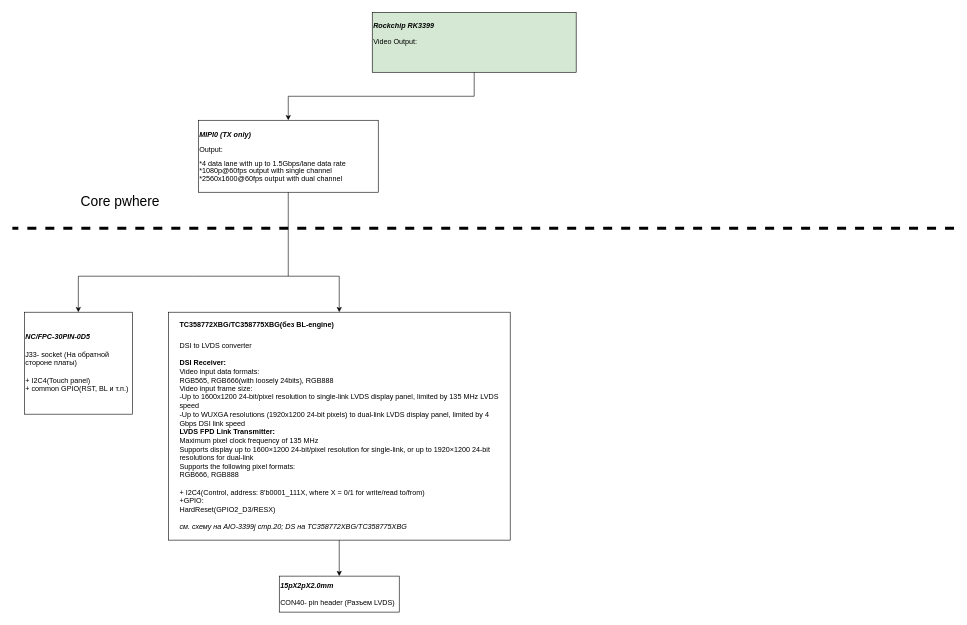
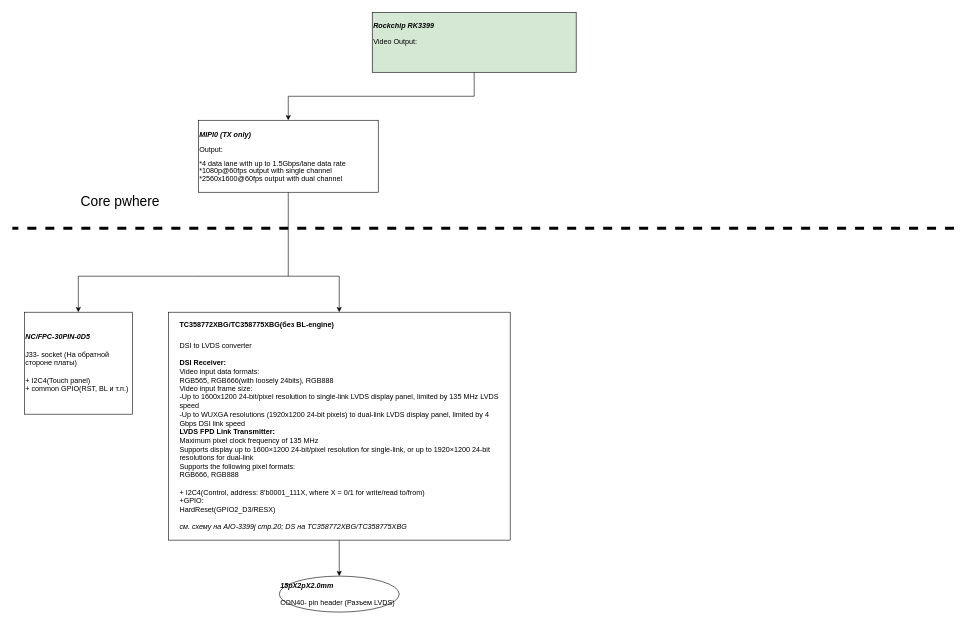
(339, 594) -> (339, 594)
